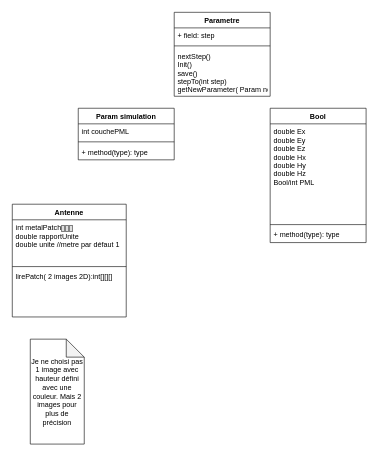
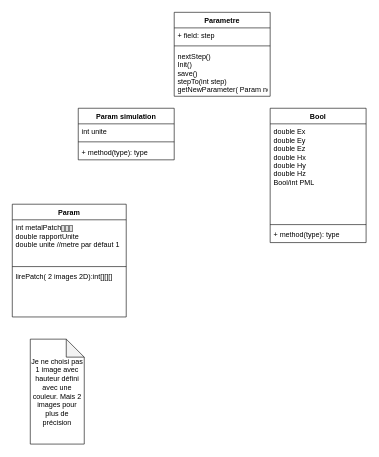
(106, 132) -> (97, 132)
(69, 212) -> (69, 212)
